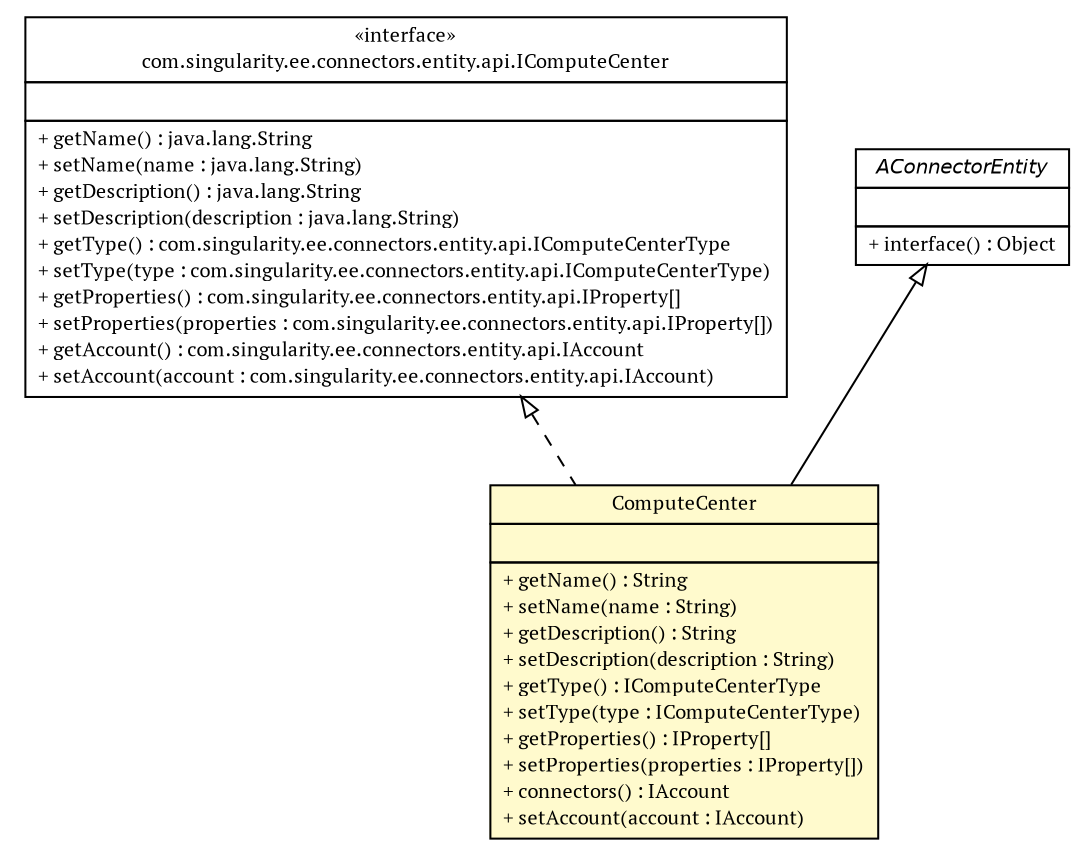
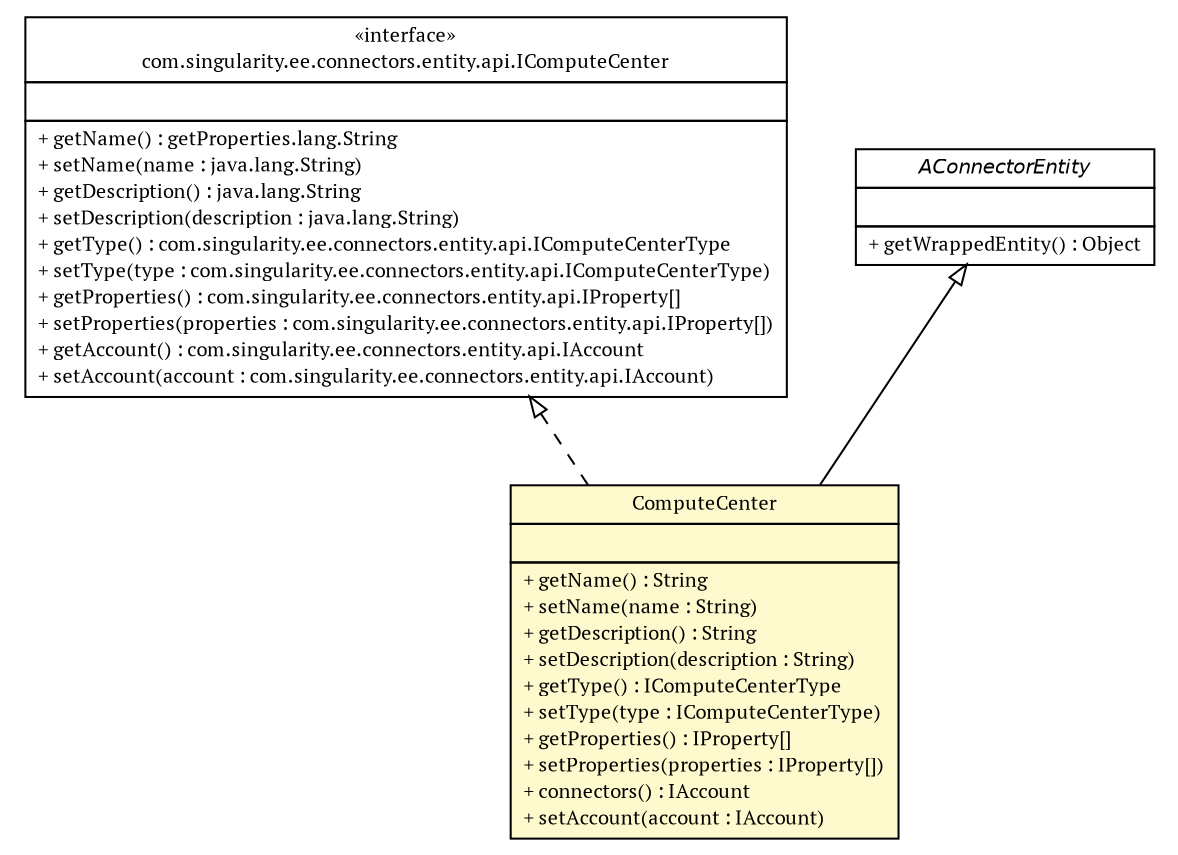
(176, 139) -> (218, 139)
(962, 245) -> (1005, 245)
